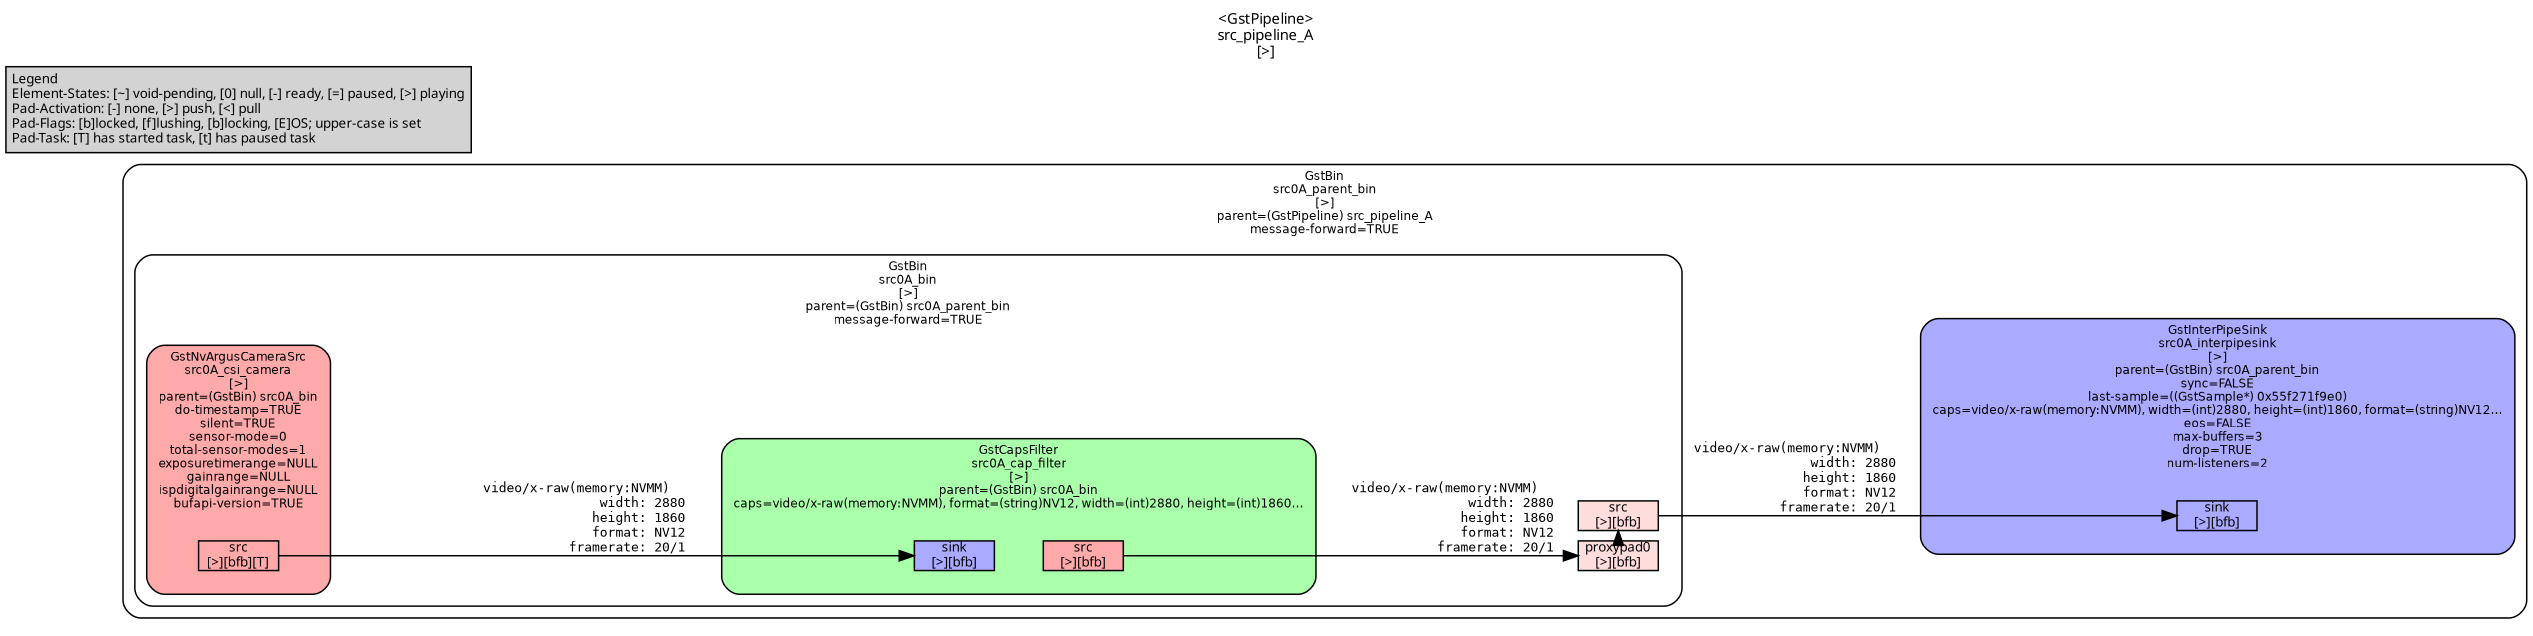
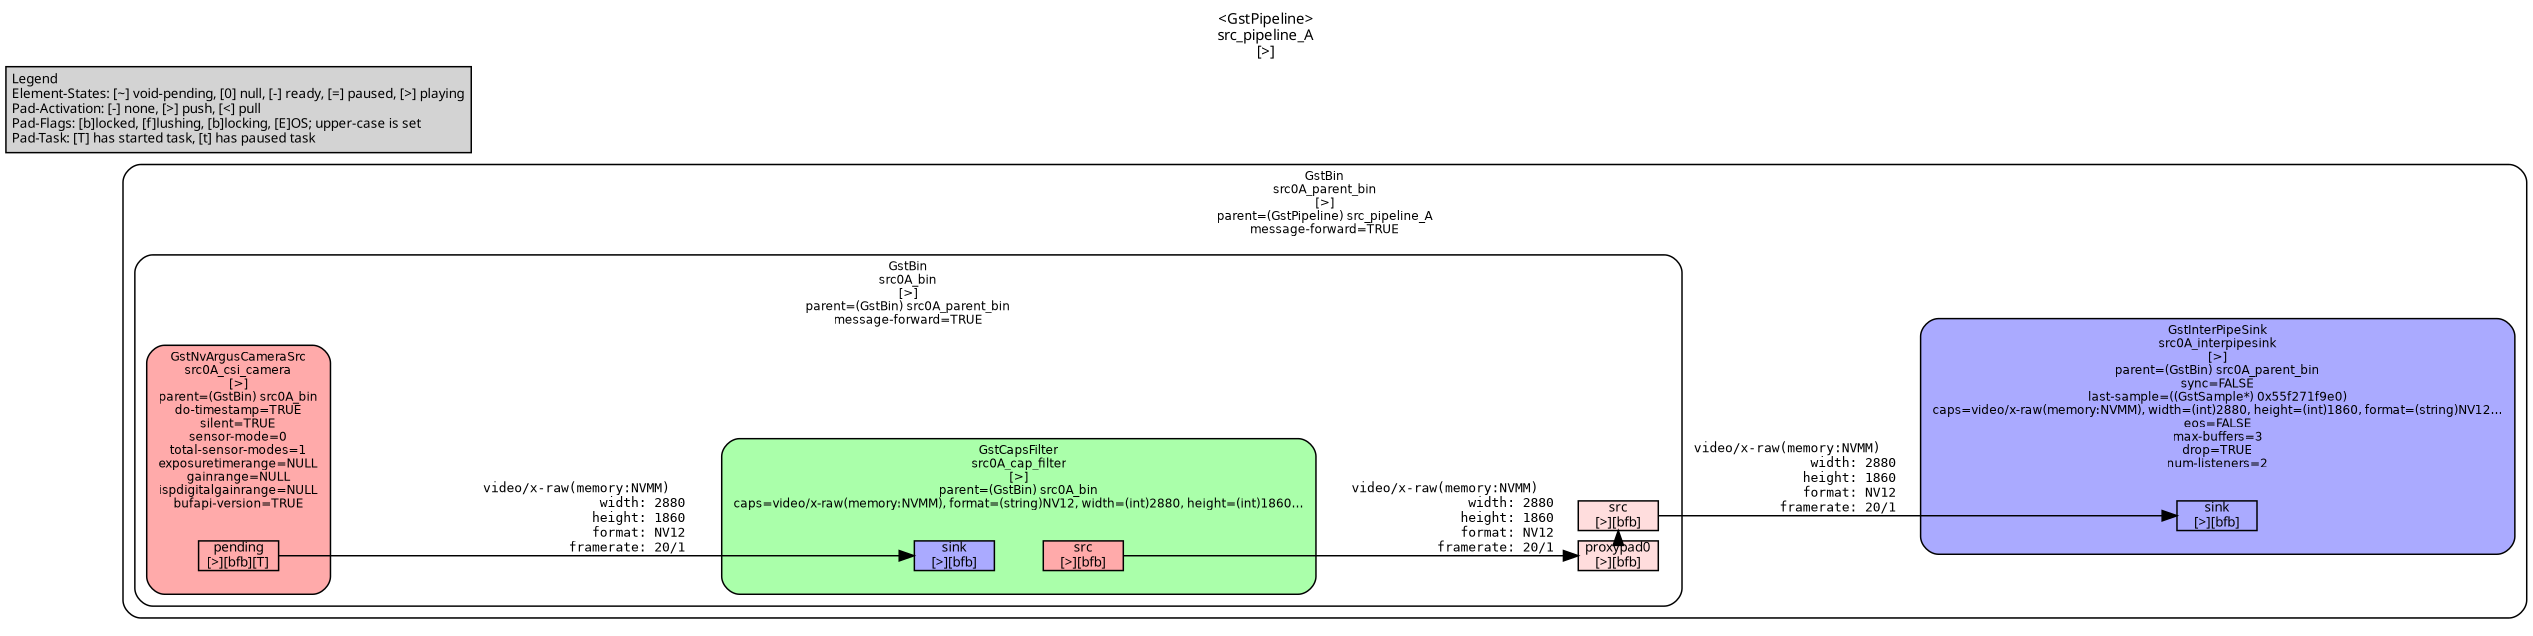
(239, 556) -> (239, 556)
